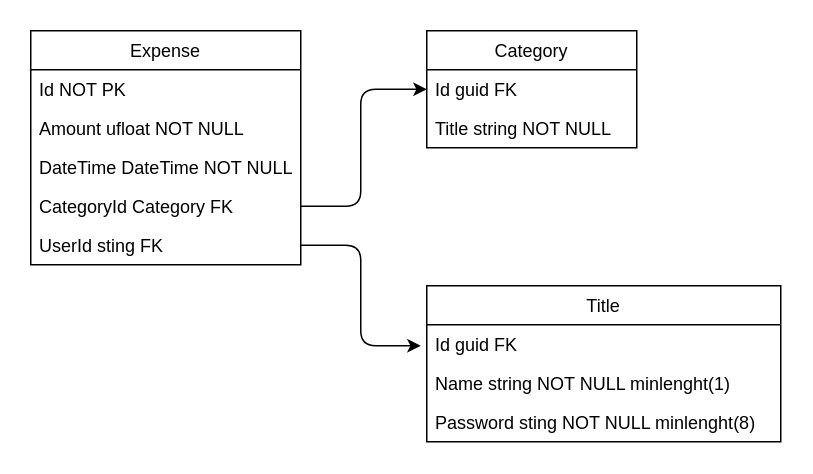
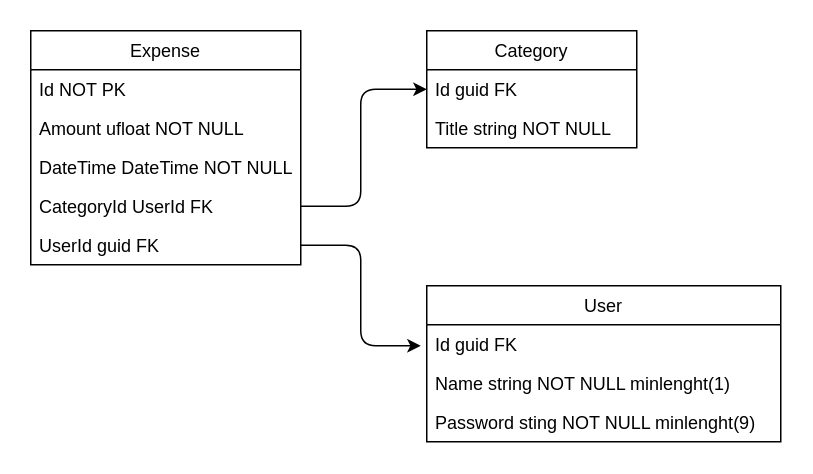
(145, 207) -> (135, 207)
(108, 246) -> (103, 246)
(603, 306) -> (603, 306)
(600, 423) -> (600, 423)
